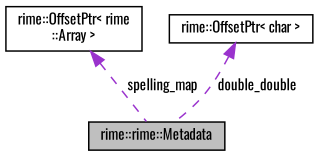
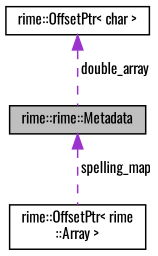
(256, 87) -> (114, 70)
(123, 92) -> (78, 177)
